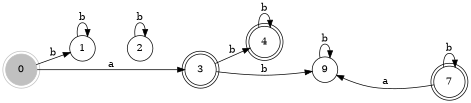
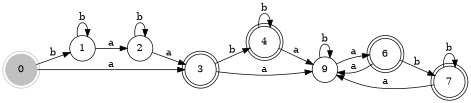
none -> (108, 48)
none -> (385, 54)
none -> (293, 55)
none -> (166, 57)
(265, 69) -> (265, 69)
